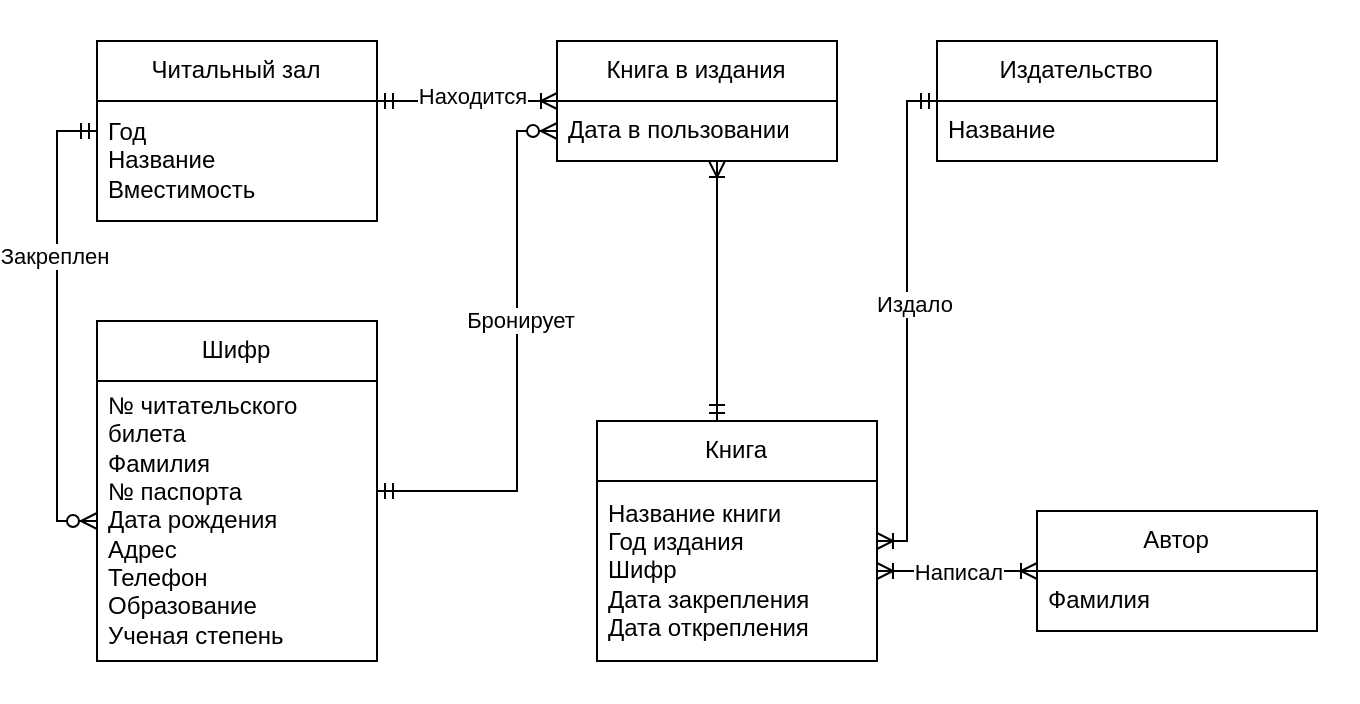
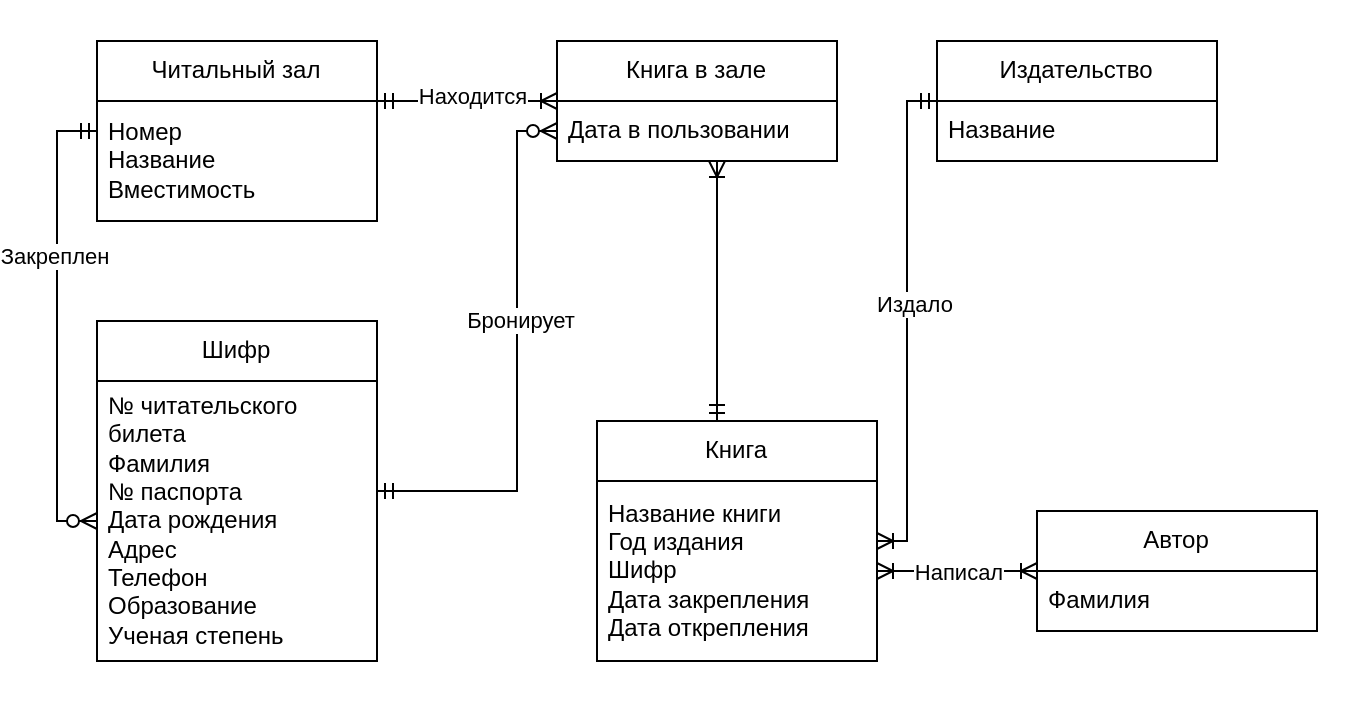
(697, 71) -> (697, 71)
(183, 161) -> (183, 161)
